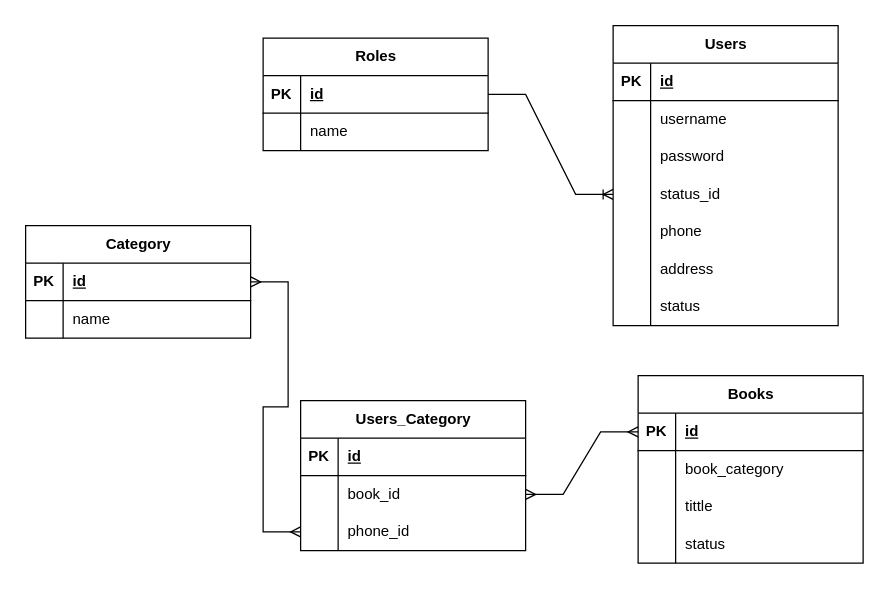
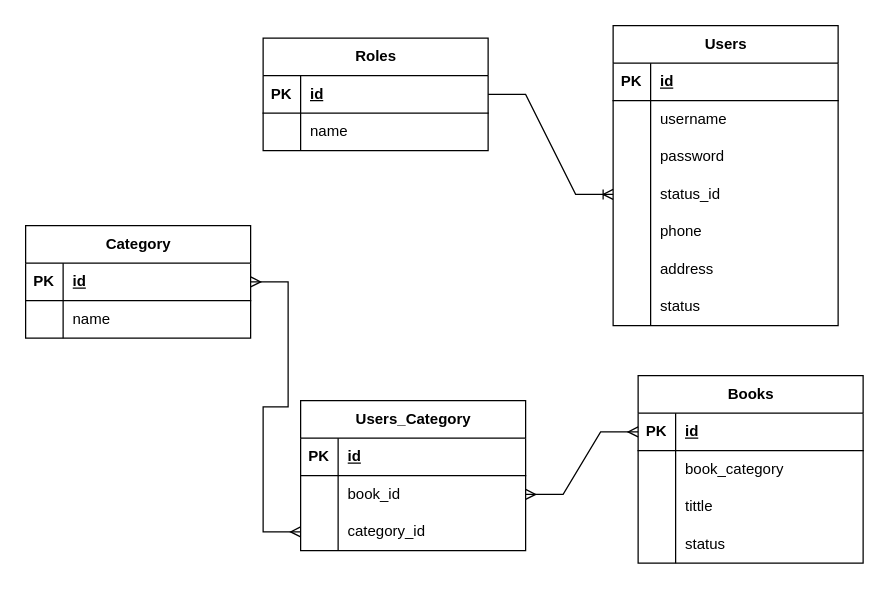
(380, 532) -> (392, 532)
